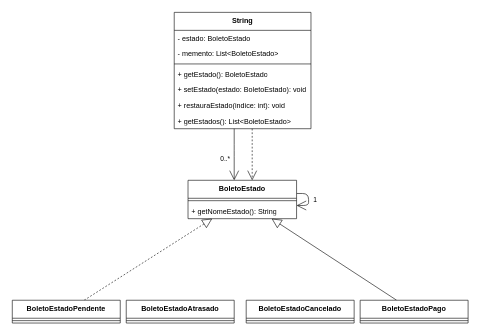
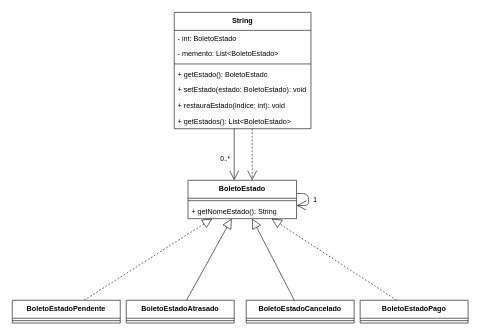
(219, 39) -> (212, 39)
(338, 262) -> (338, 262)
none -> (207, 264)
none -> (276, 264)
